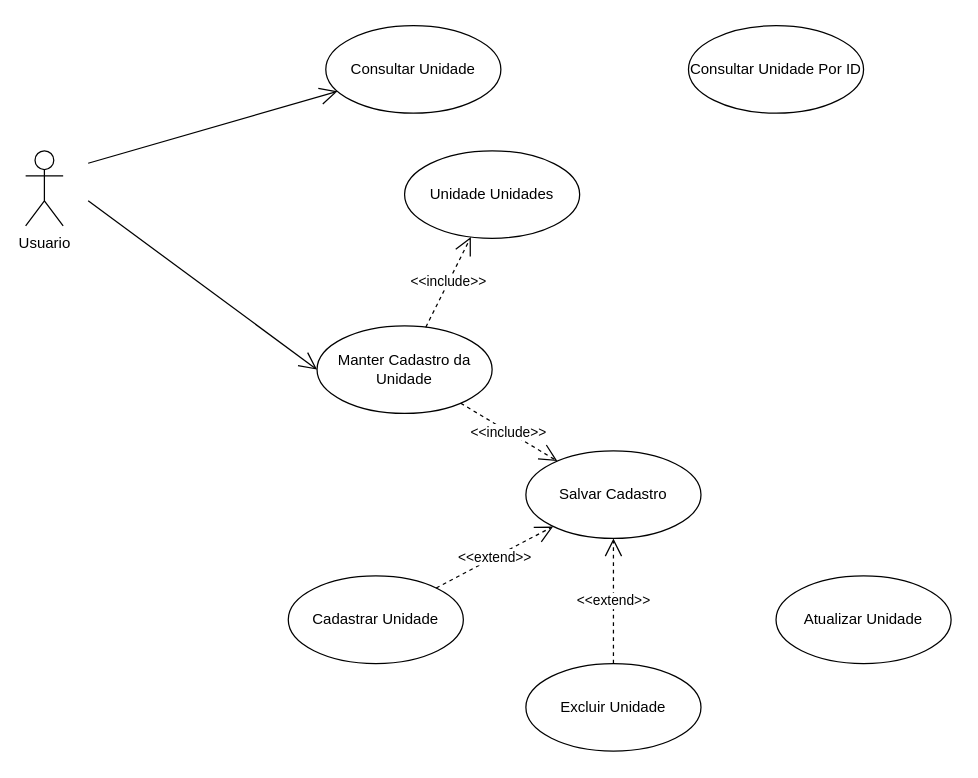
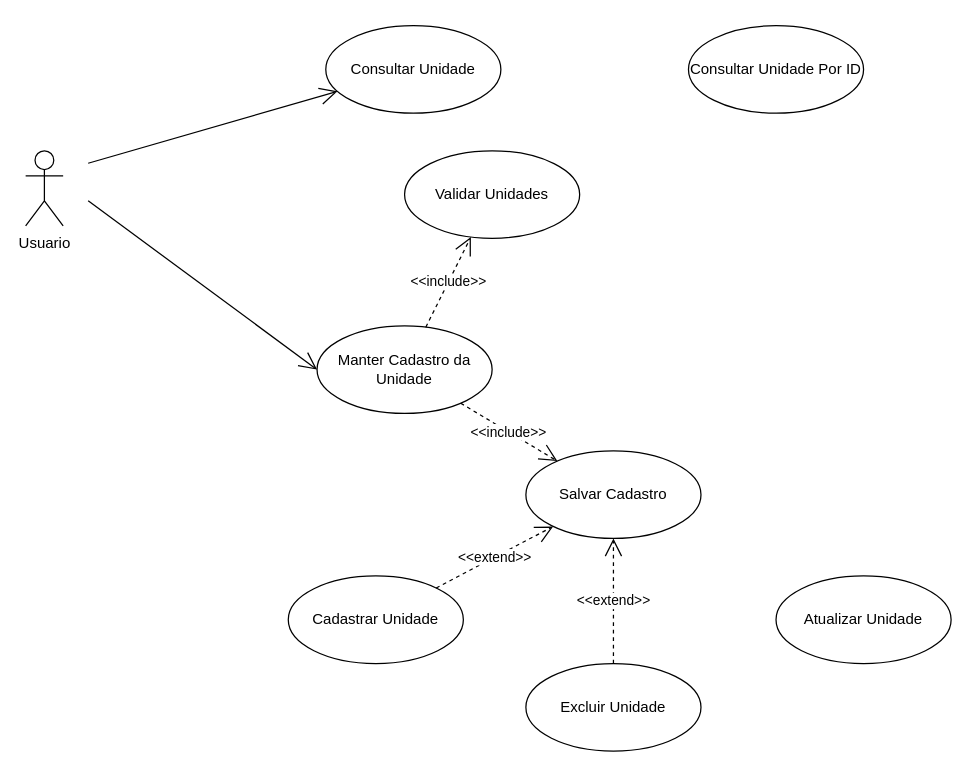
(492, 194) -> (492, 194)
